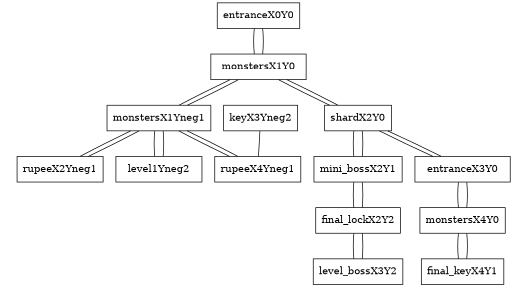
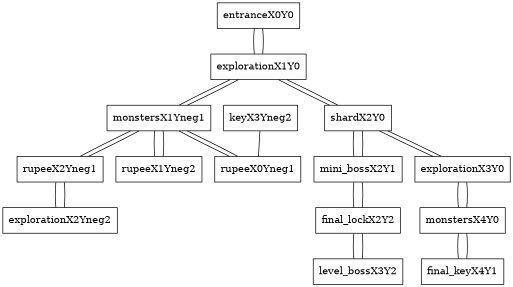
(258, 67) -> (258, 67)
(159, 169) -> (159, 169)
(258, 169) -> (258, 169)
(463, 169) -> (463, 169)
none -> (60, 220)
